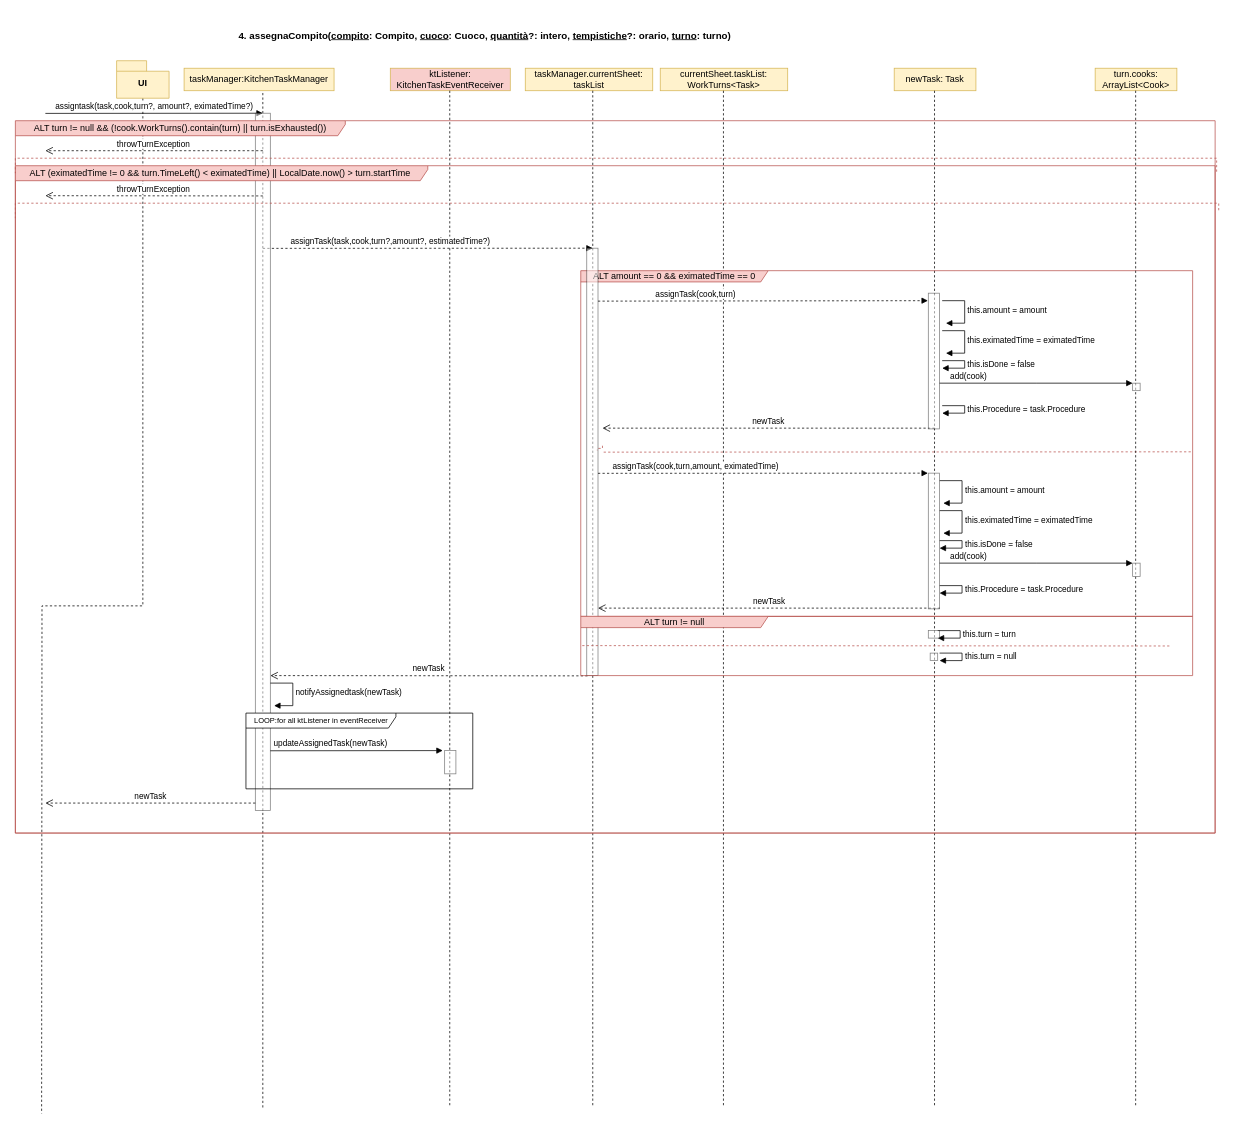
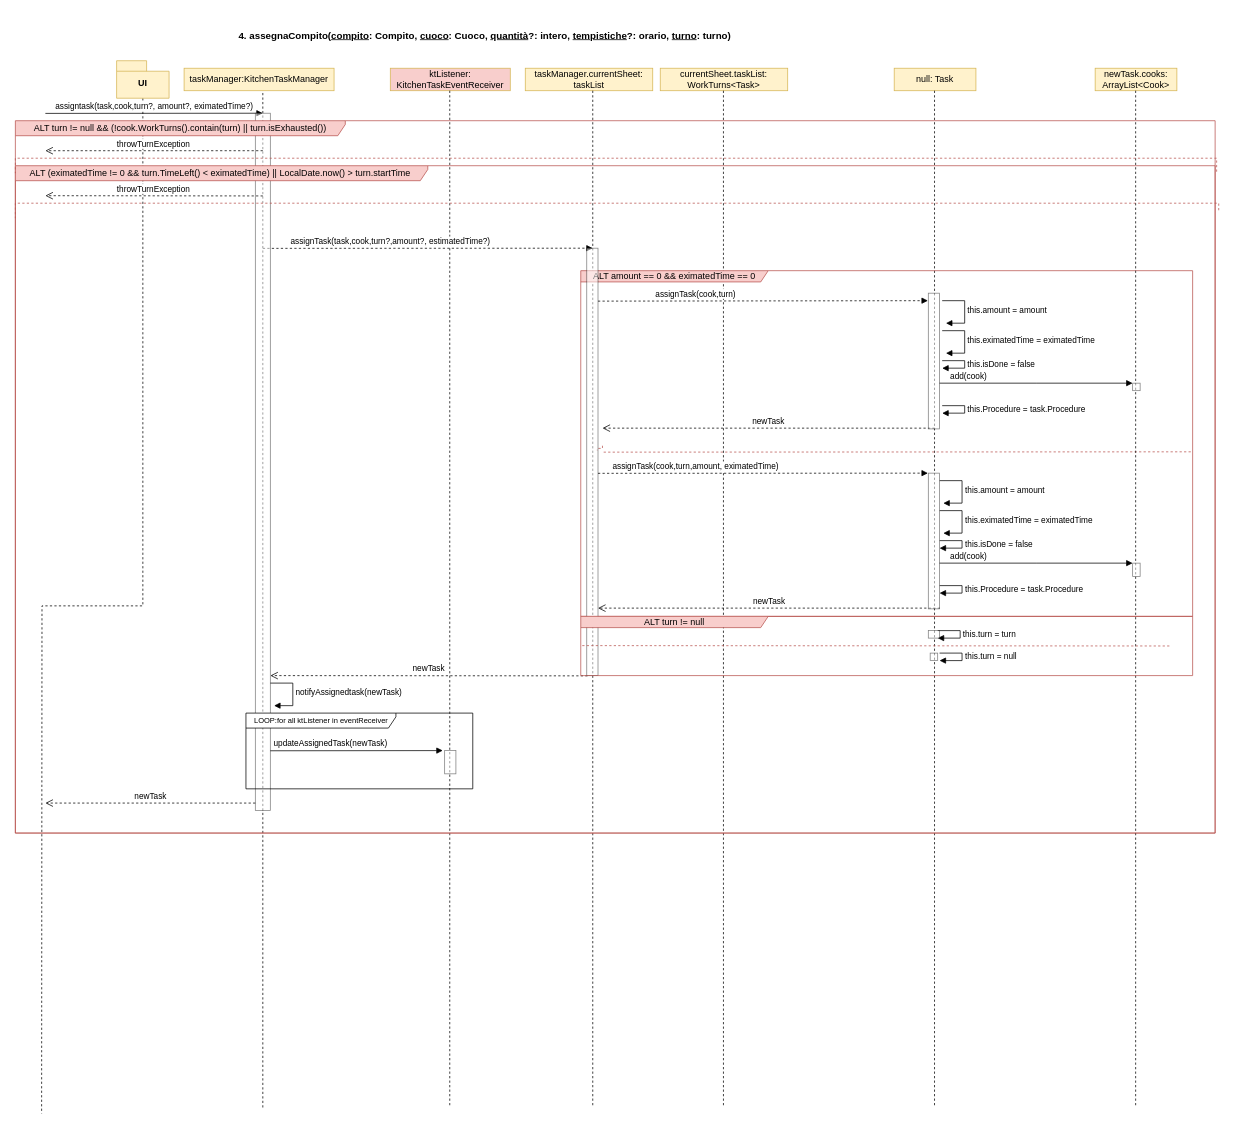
(935, 79) -> (935, 79)
(1136, 79) -> (1136, 79)
